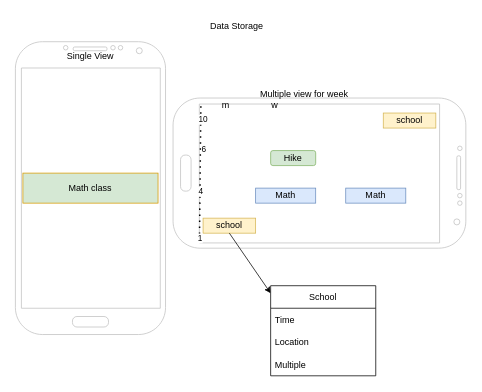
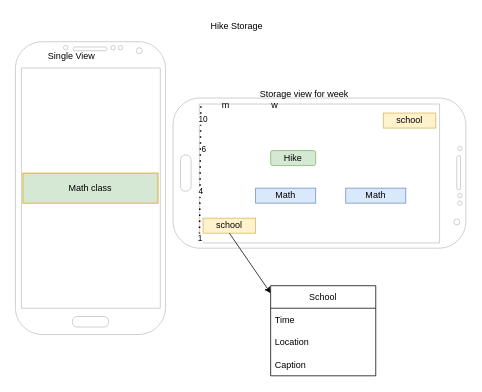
(237, 27) -> (237, 27)
(90, 57) -> (72, 57)
(304, 94) -> (304, 94)
(291, 365) -> (291, 365)
